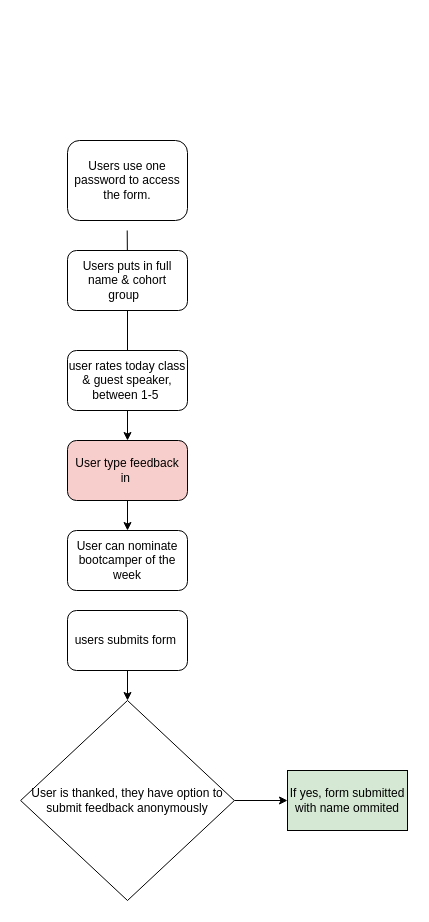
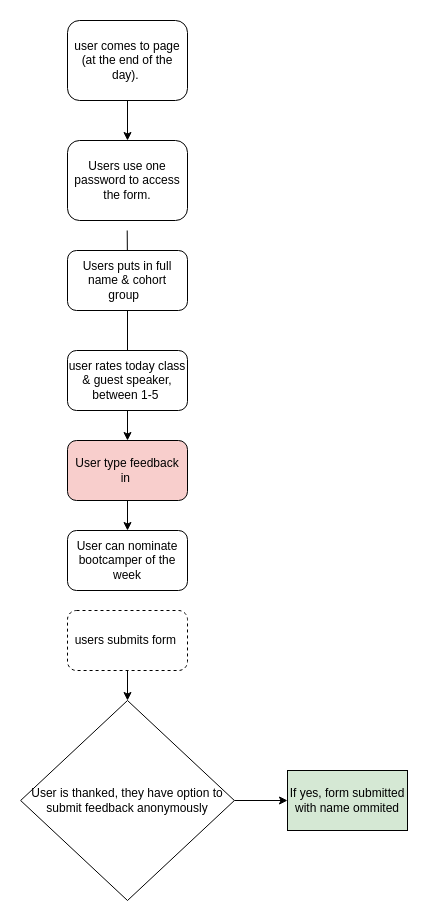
none -> (128, 61)
none -> (128, 117)
(128, 641) -> (128, 641)
